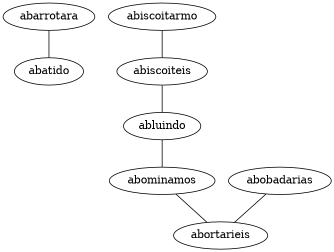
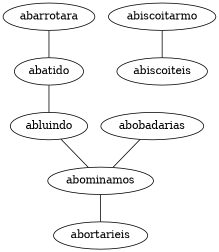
(162, 99) -> (49, 99)
(250, 208) -> (127, 153)
